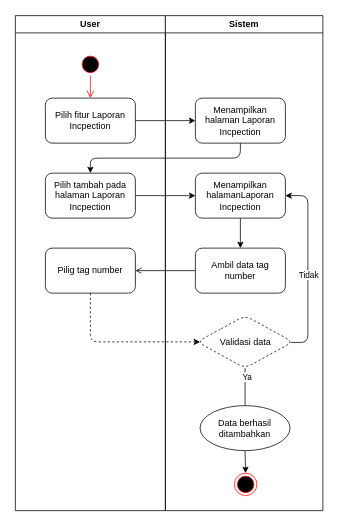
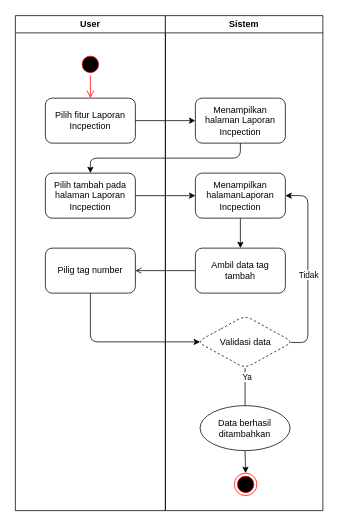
(240, 270) -> (240, 270)
(120, 342) -> (120, 342)
